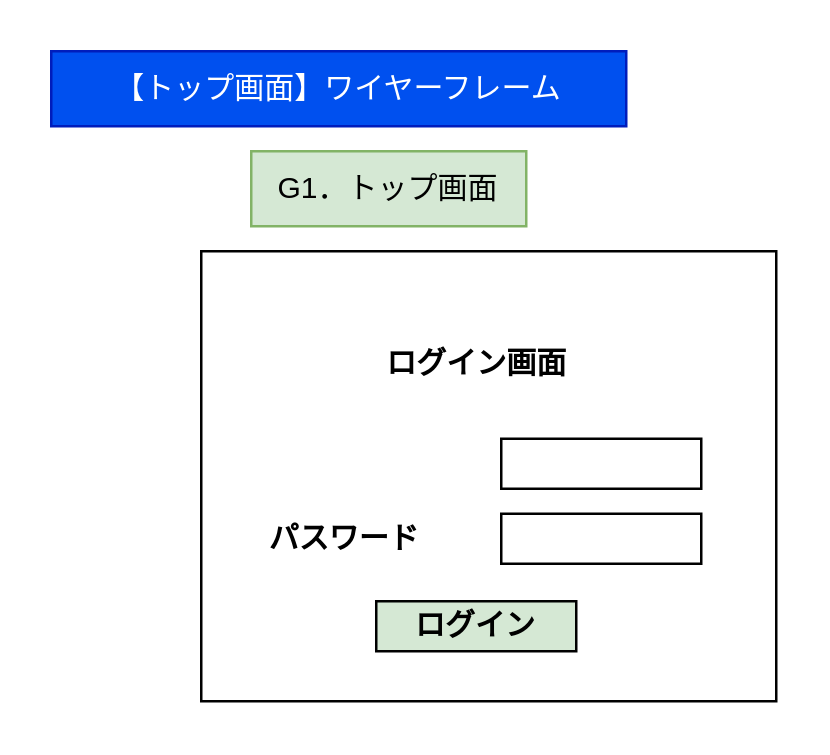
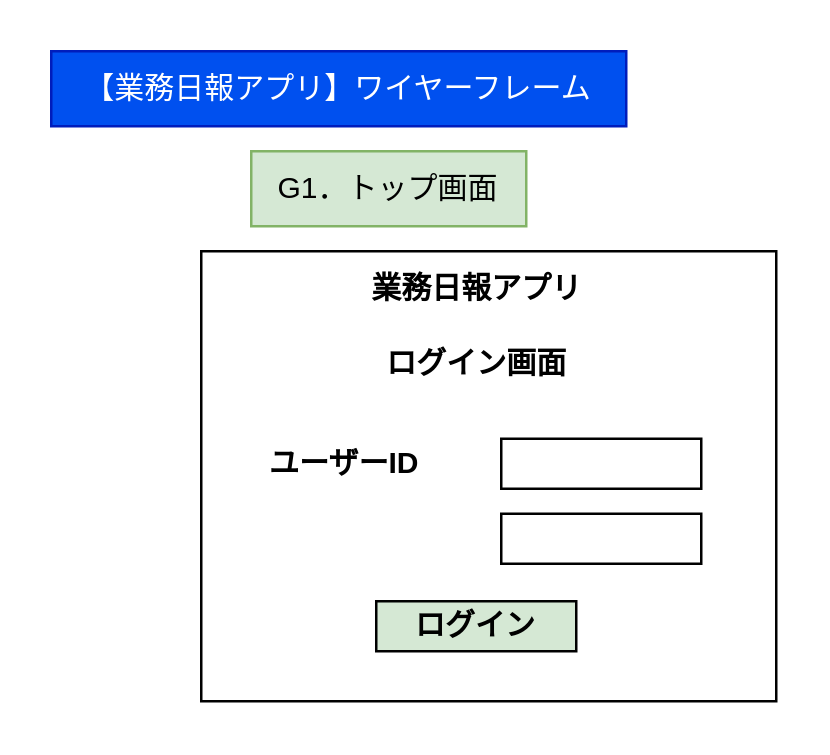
(339, 89) -> (339, 89)
none -> (476, 289)
none -> (345, 464)
(345, 539) -> none
